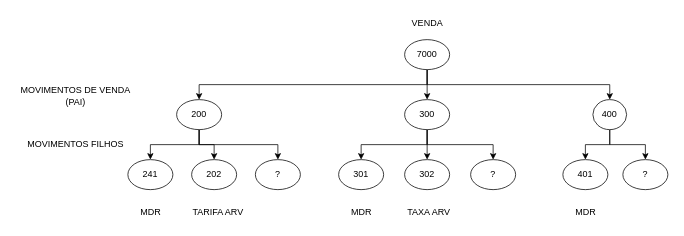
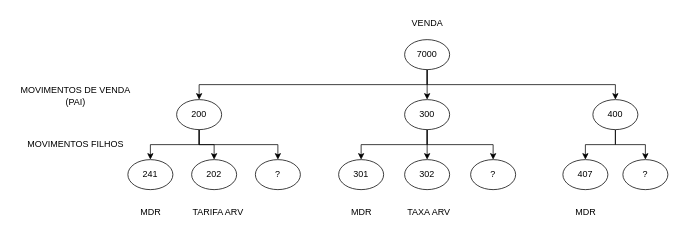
(610, 114) -> (615, 114)
(585, 174) -> (585, 174)
